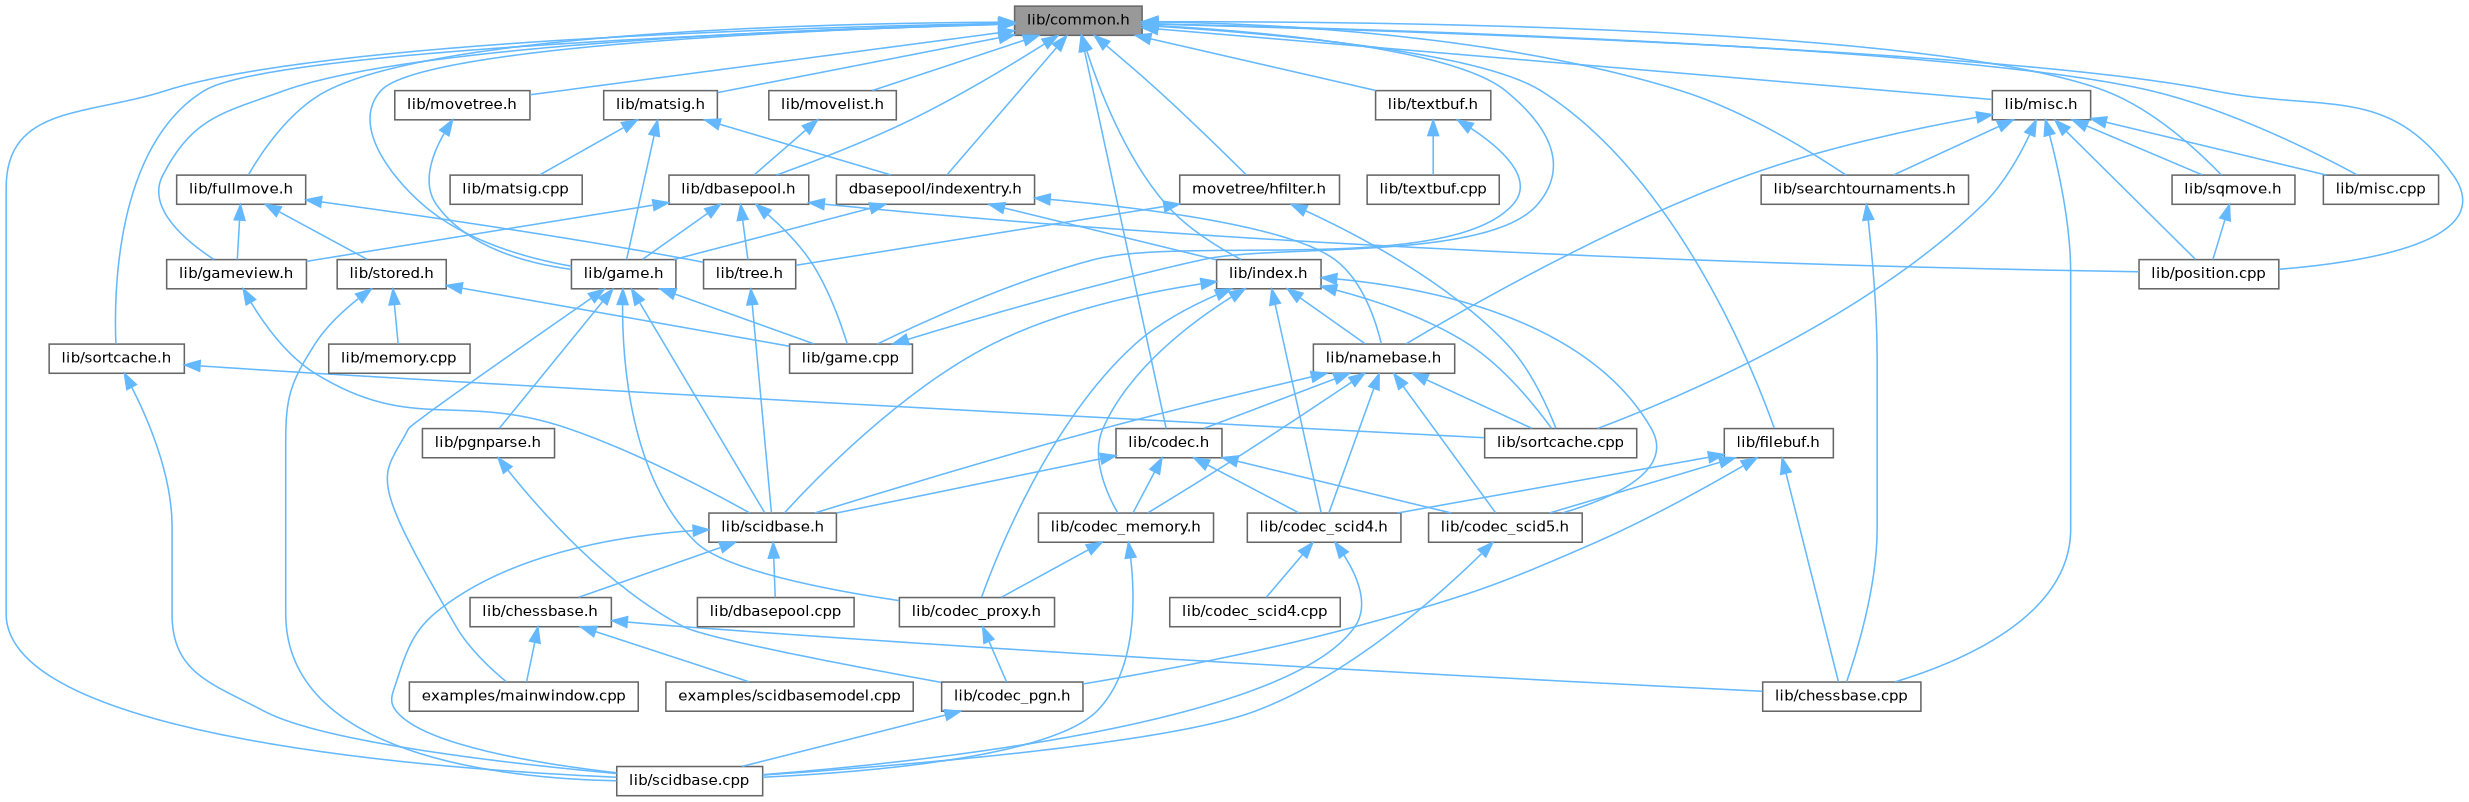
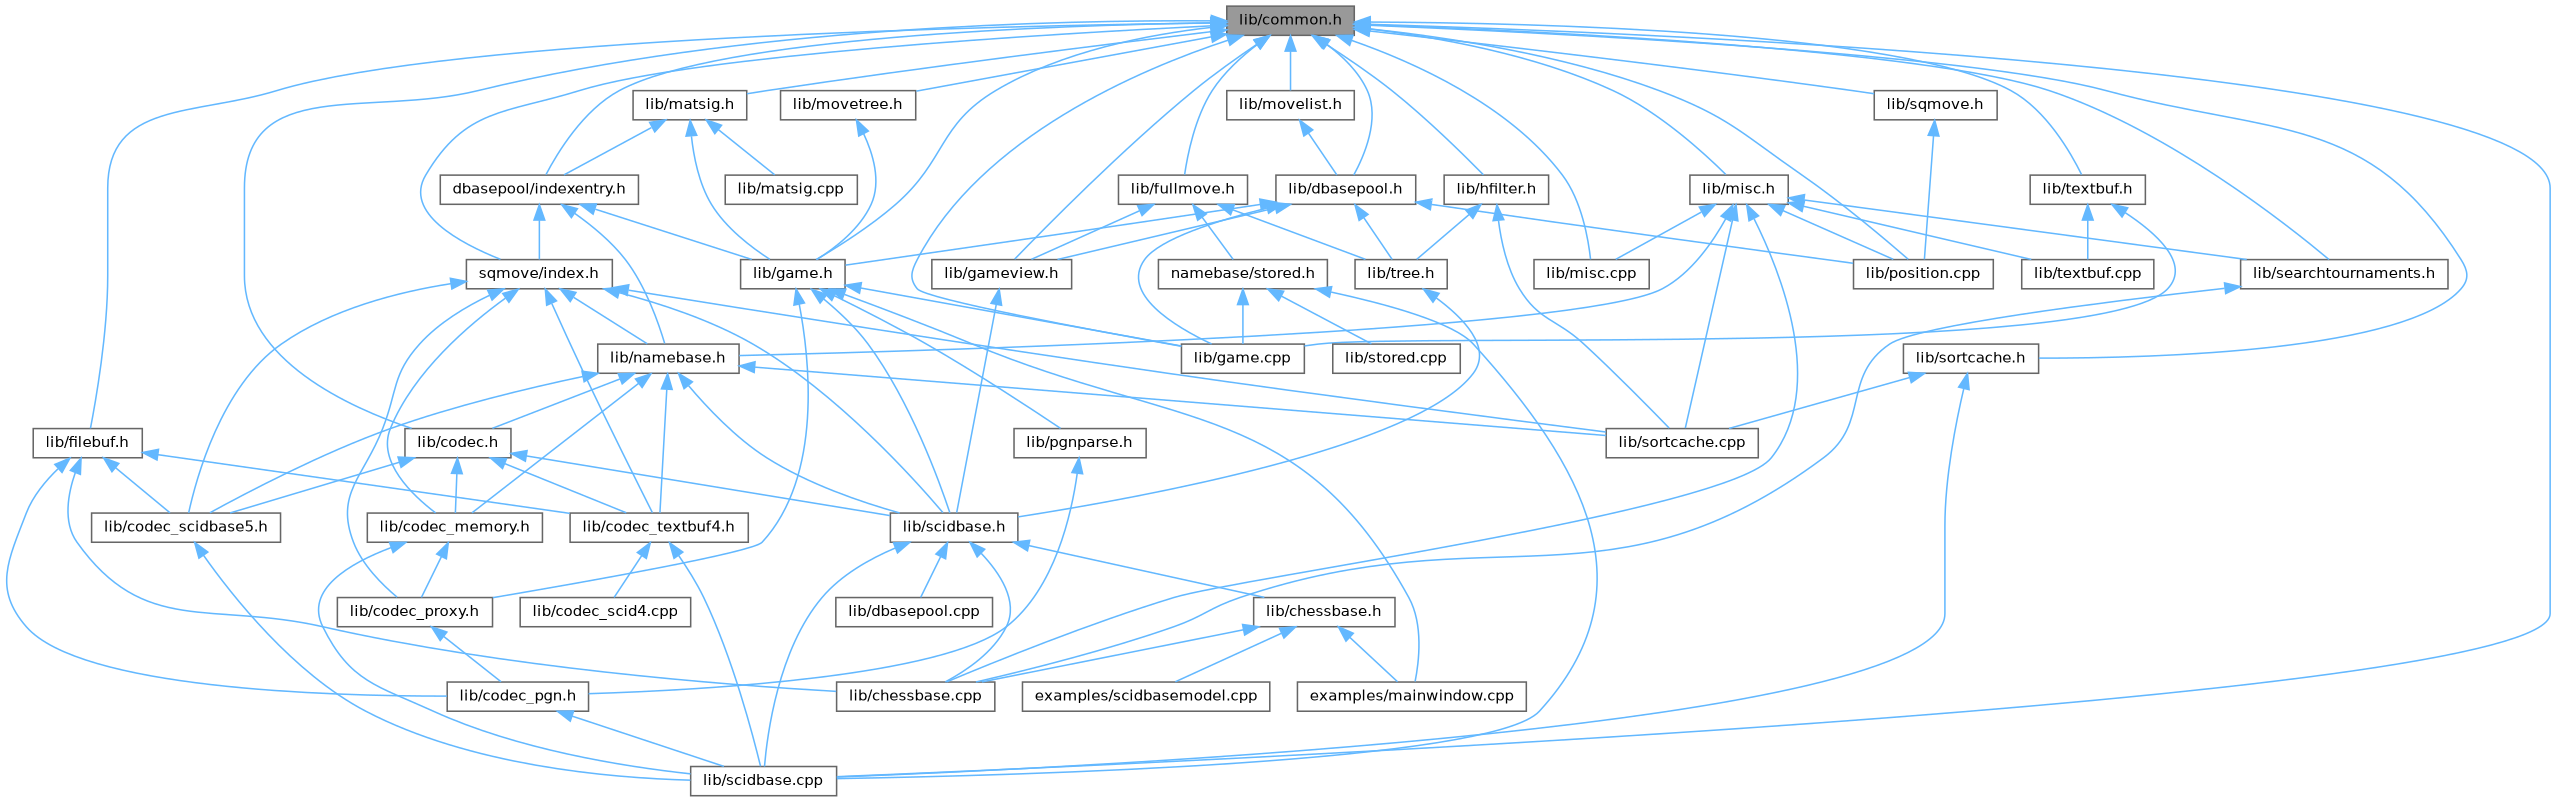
(2144, 150) -> (1912, 232)
(1260, 190) -> (1496, 190)
(1501, 226) -> (941, 223)
(392, 274) -> (1243, 274)
(1269, 274) -> (539, 274)
(399, 359) -> (1397, 359)
(1324, 528) -> (659, 528)
(1505, 528) -> (186, 528)
none -> (1010, 607)
